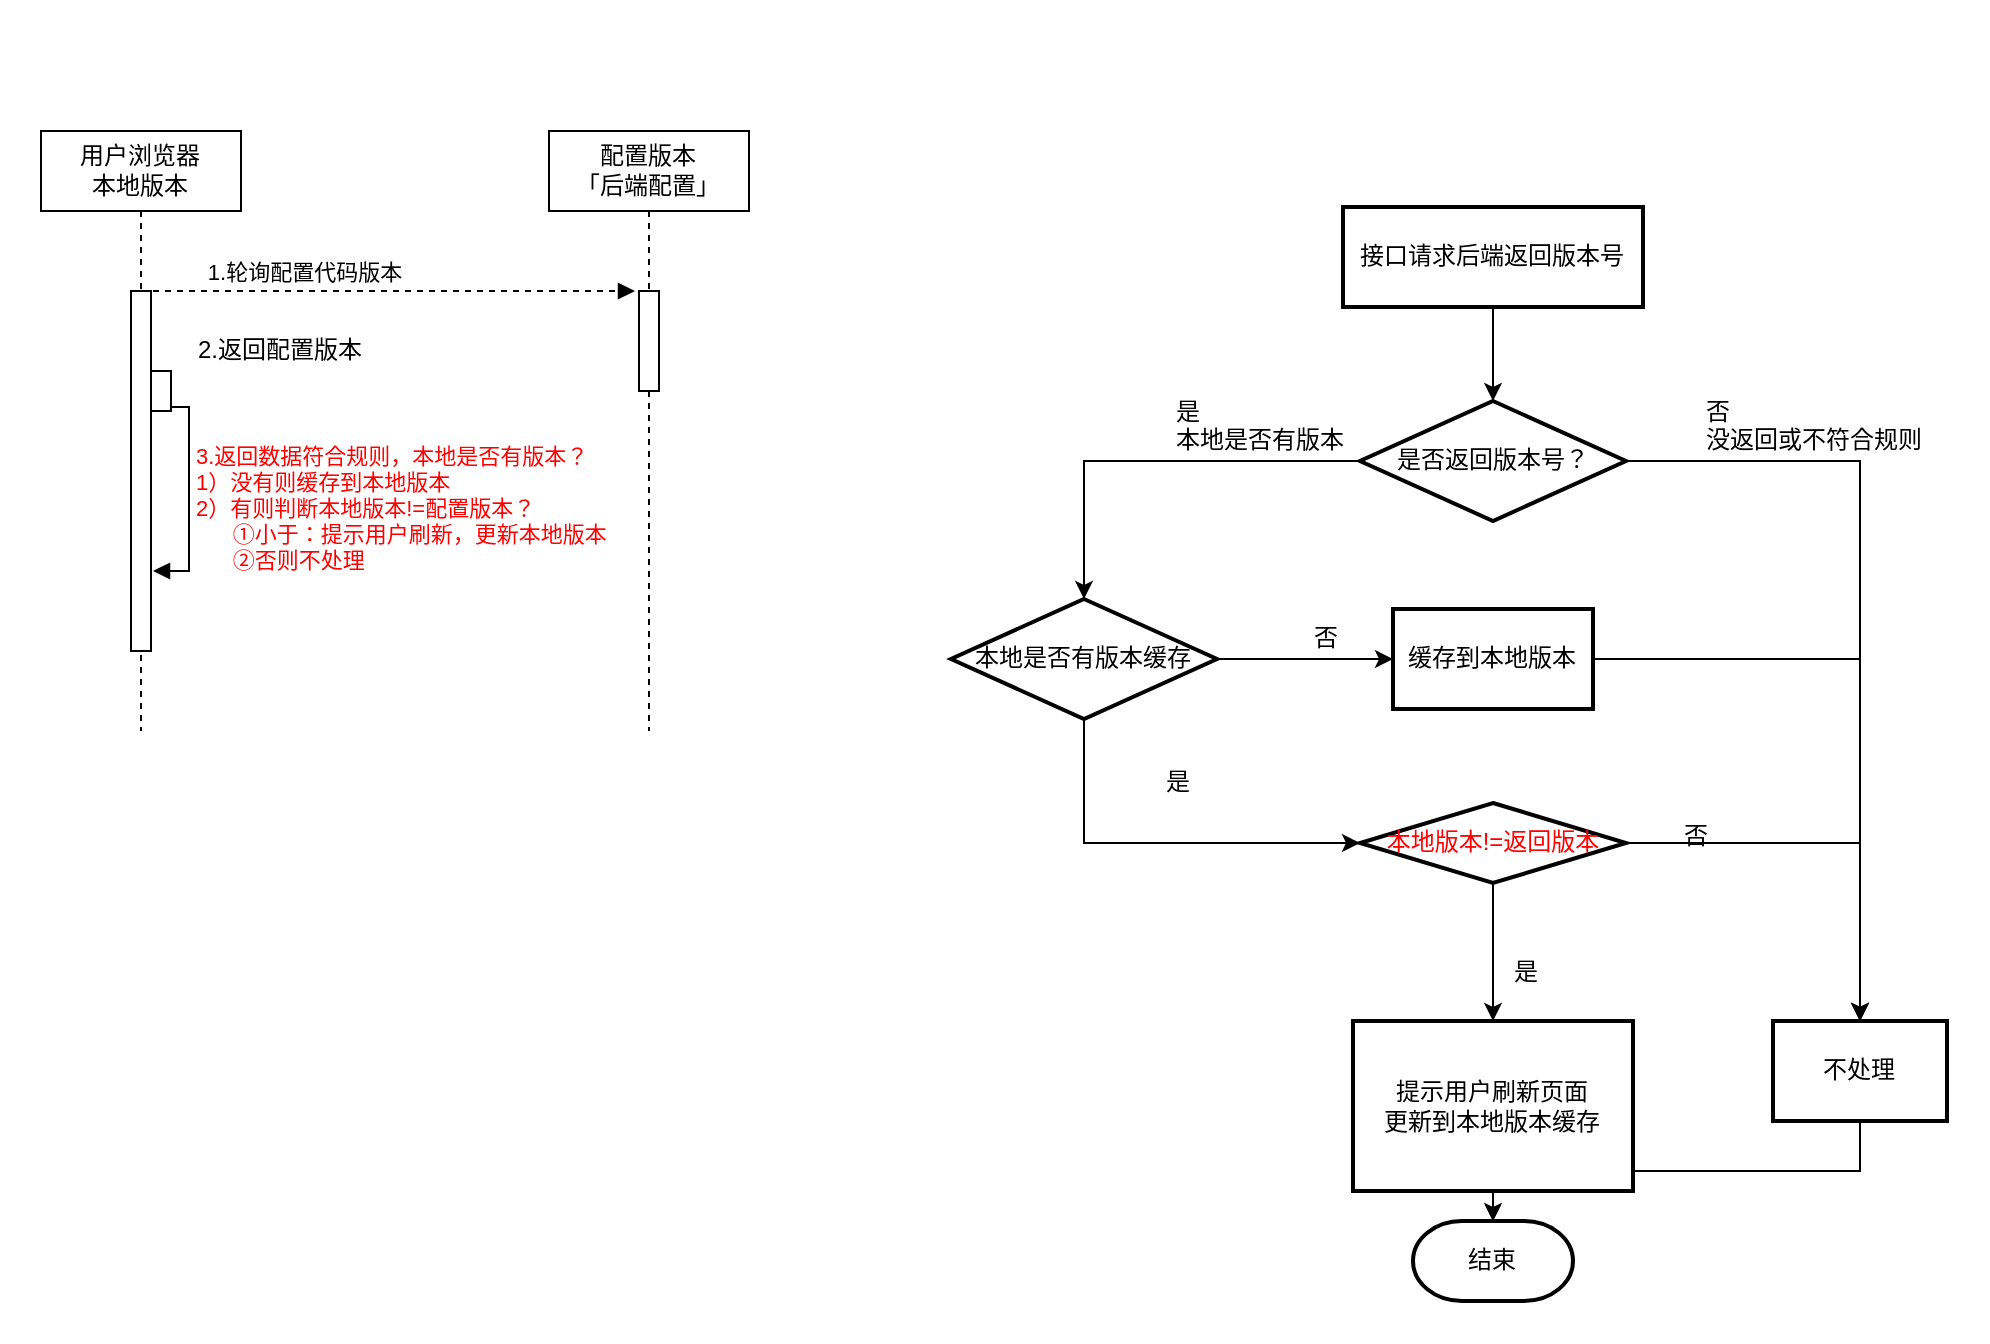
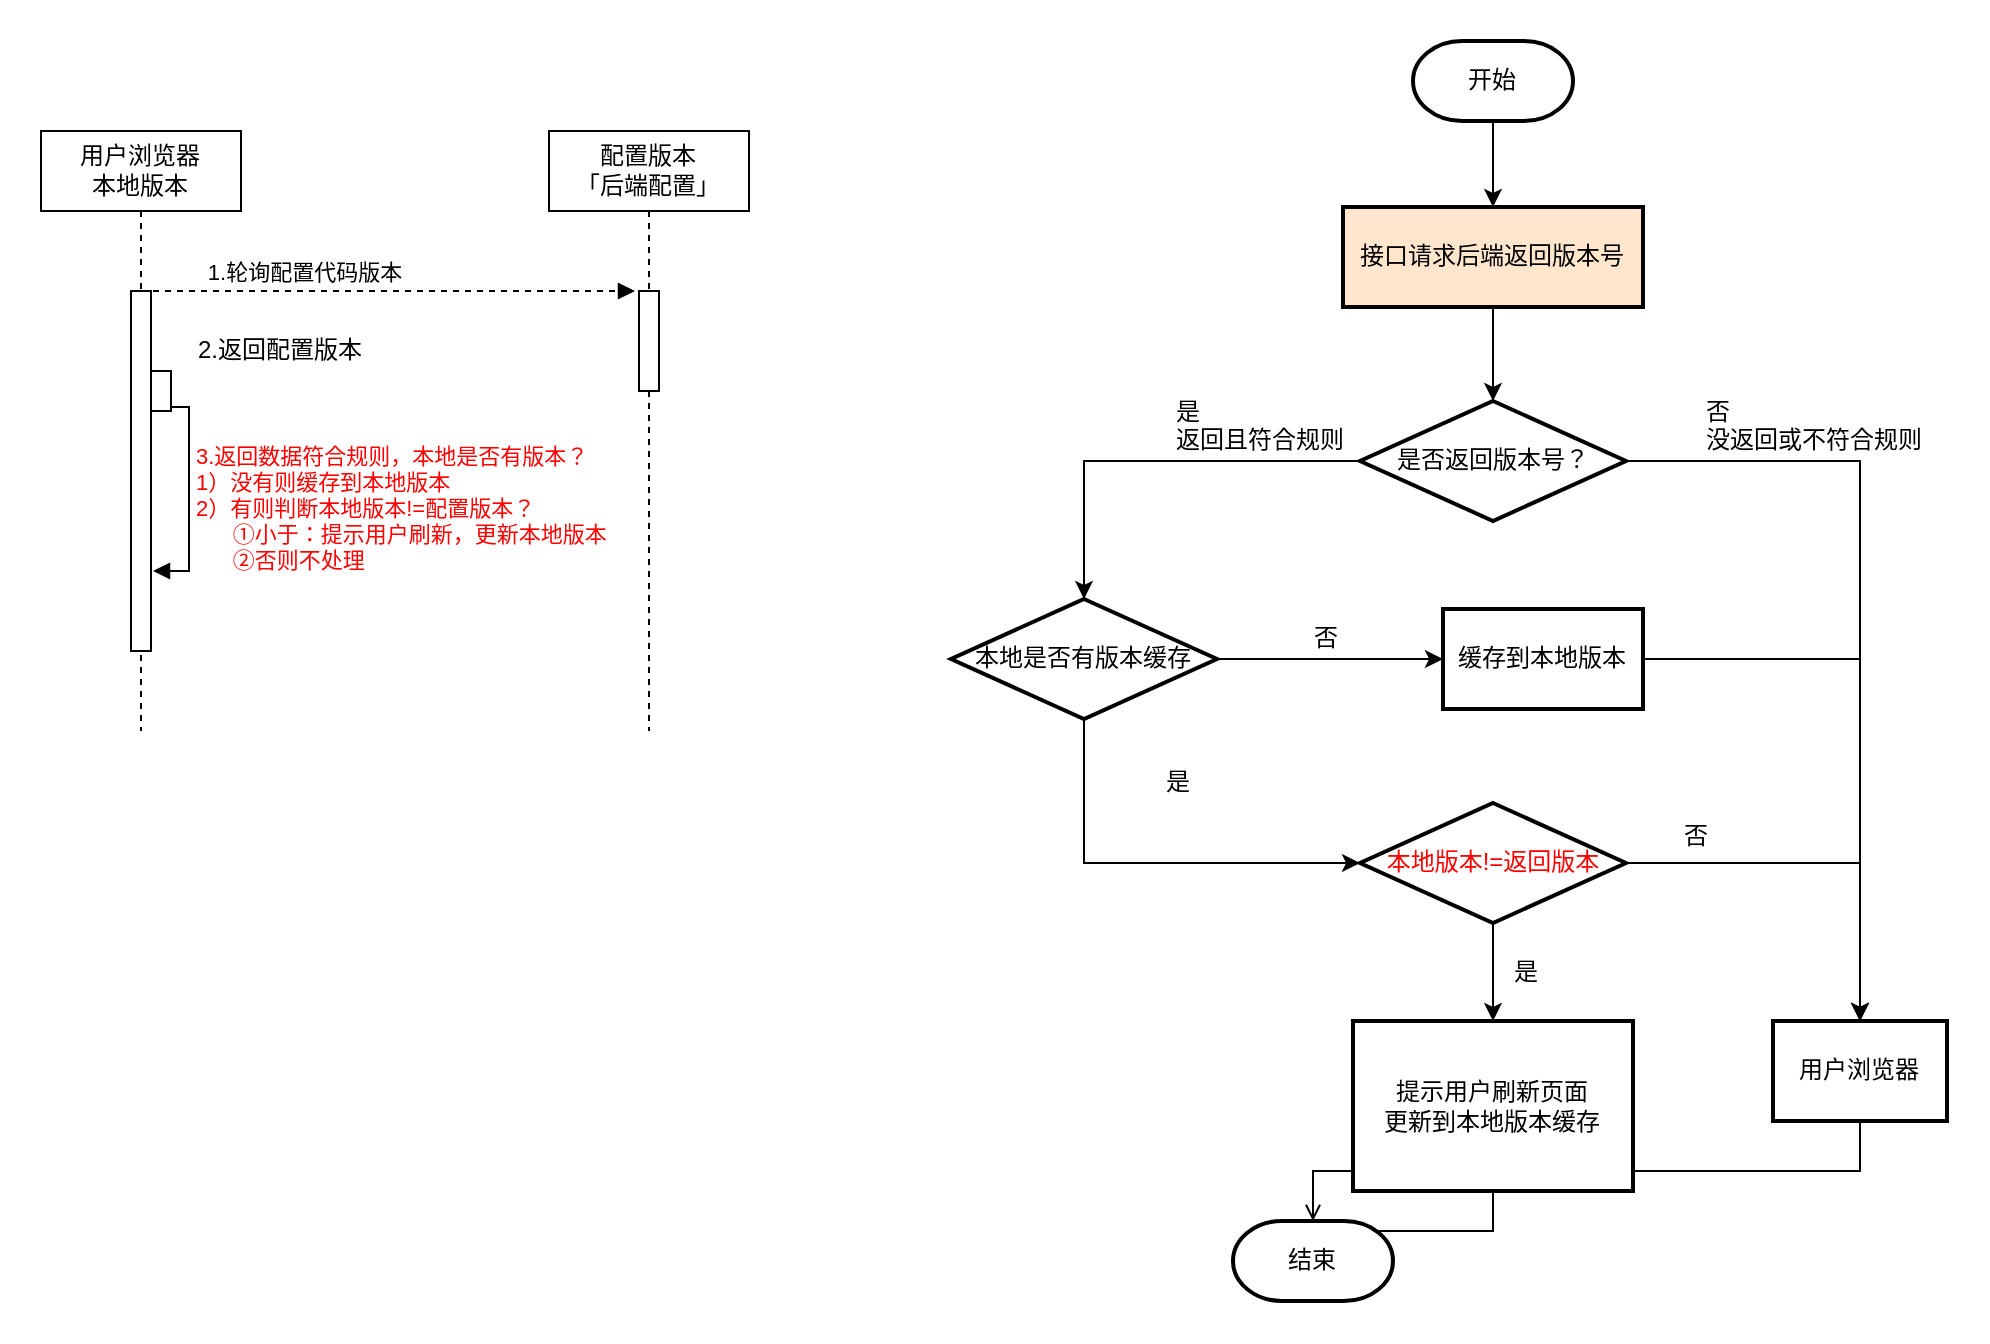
none -> (1493, 81)
none -> (1493, 157)
(1493, 257) -> (1493, 257)
(1261, 428) -> (1261, 428)
(1493, 659) -> (1543, 659)
(1493, 843) -> (1493, 863)
(1860, 1071) -> (1860, 1071)
(1493, 1261) -> (1313, 1261)
